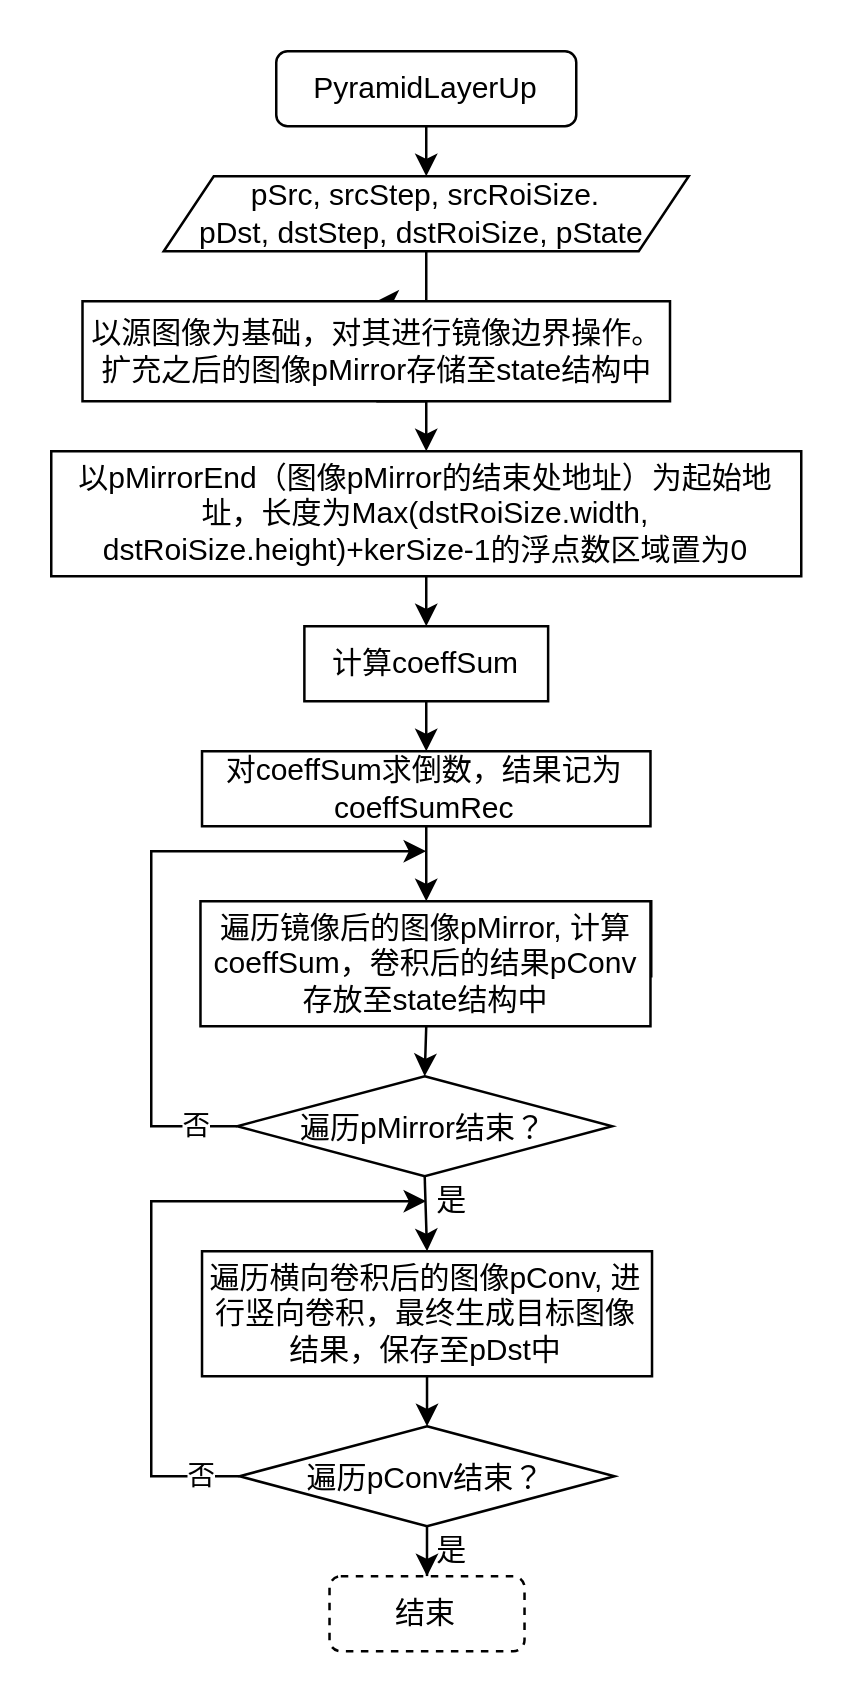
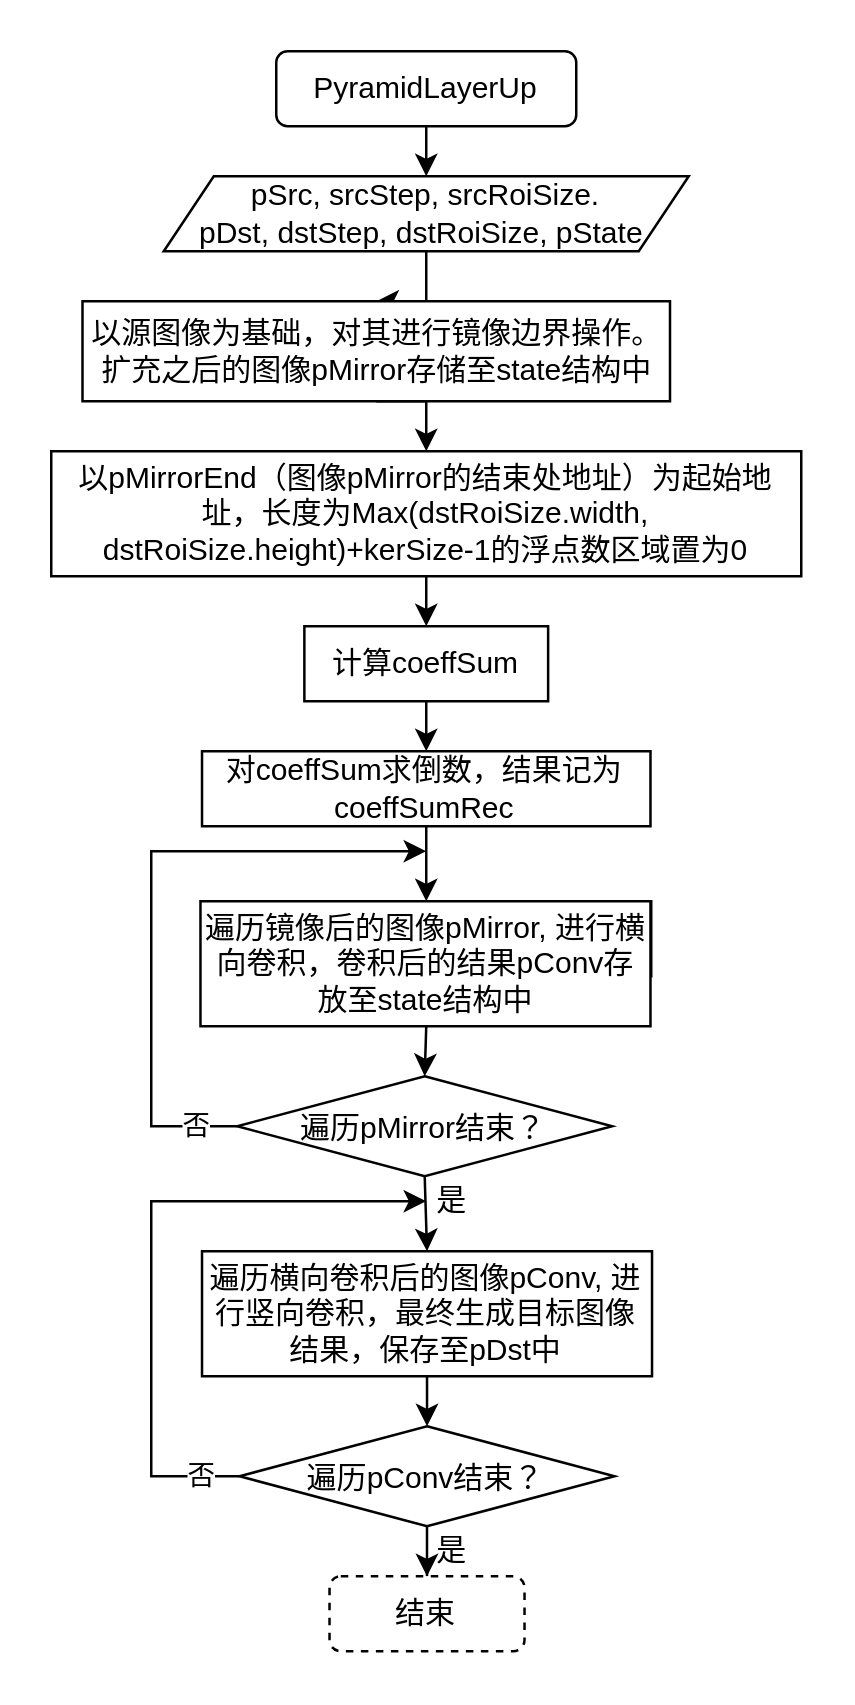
(426, 964) -> (426, 964)
